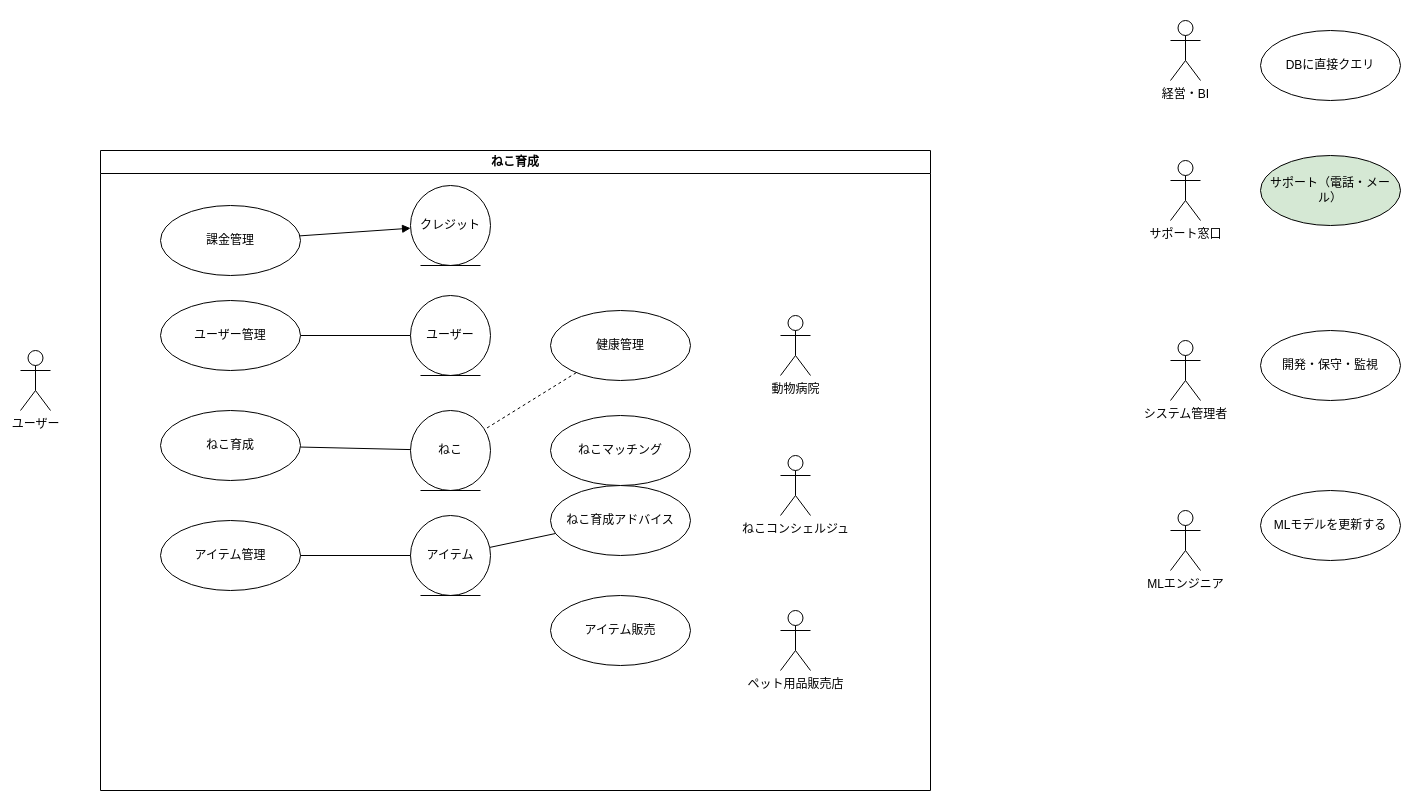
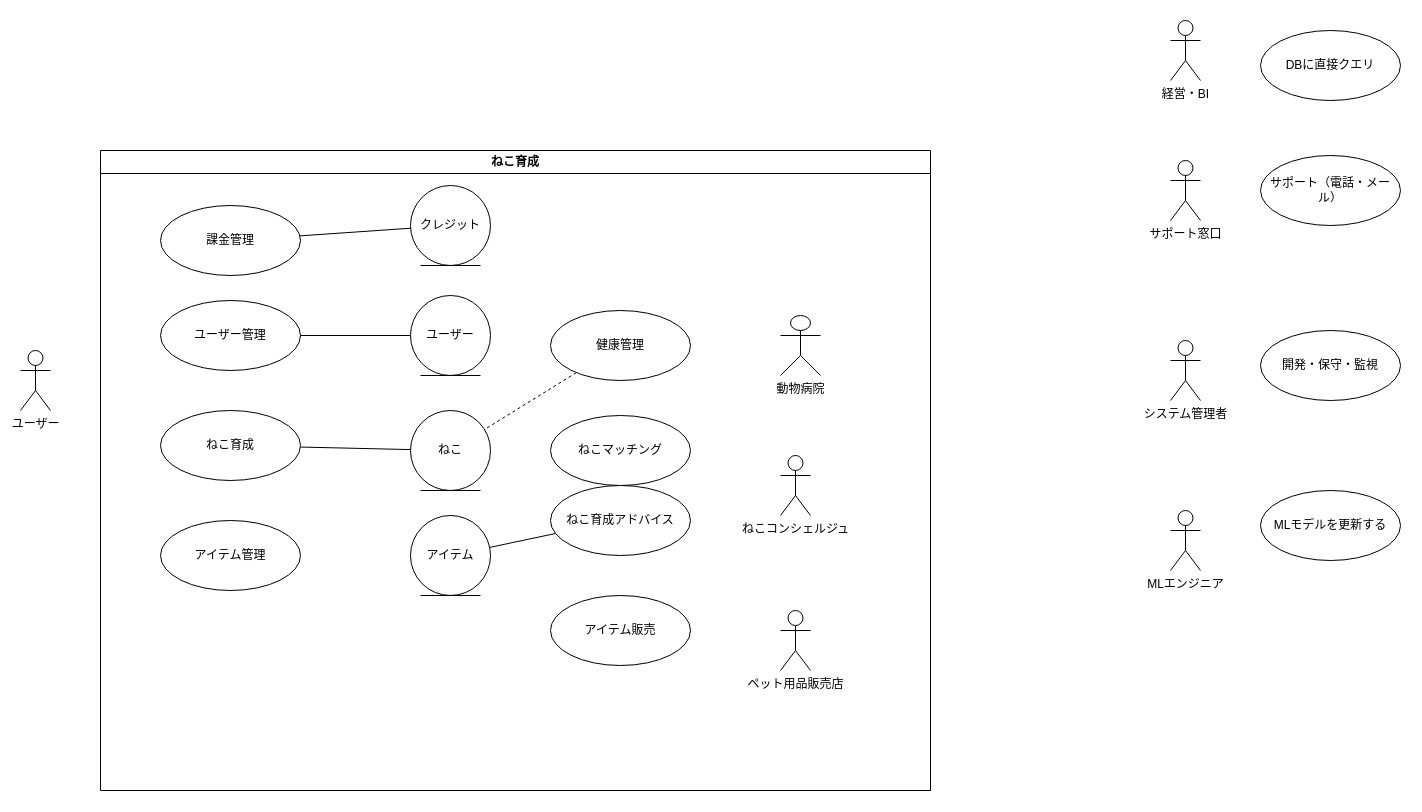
(1331, 191) -> (1331, 191)
(401, 229) -> (405, 229)
(796, 346) -> (801, 346)
(356, 556) -> none
